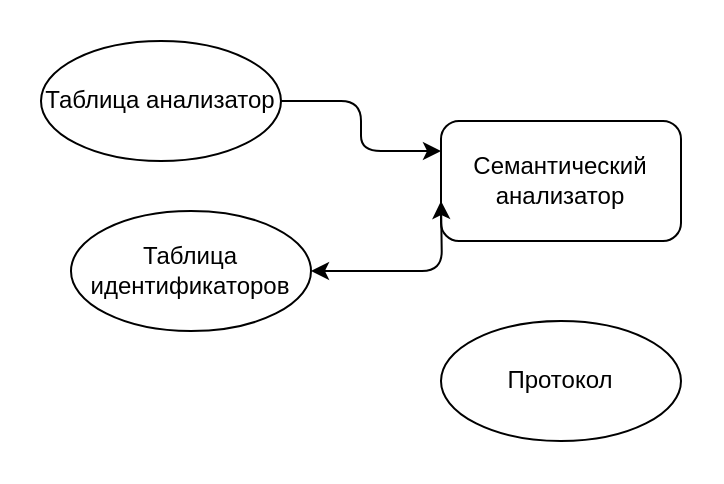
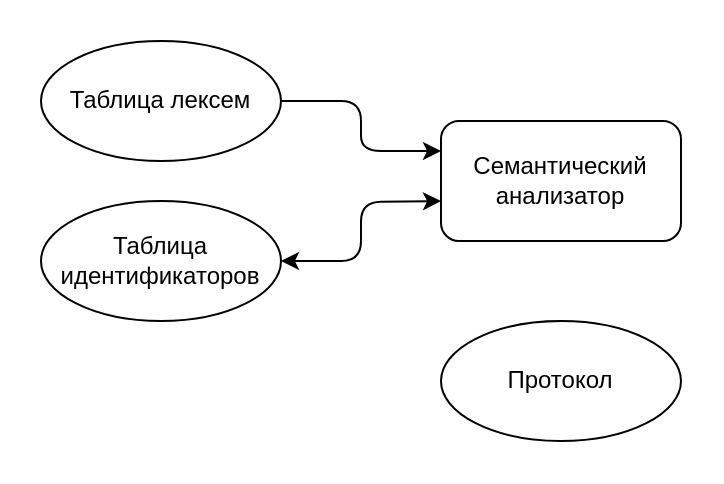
(161, 101) -> (161, 101)
(191, 271) -> (161, 261)
